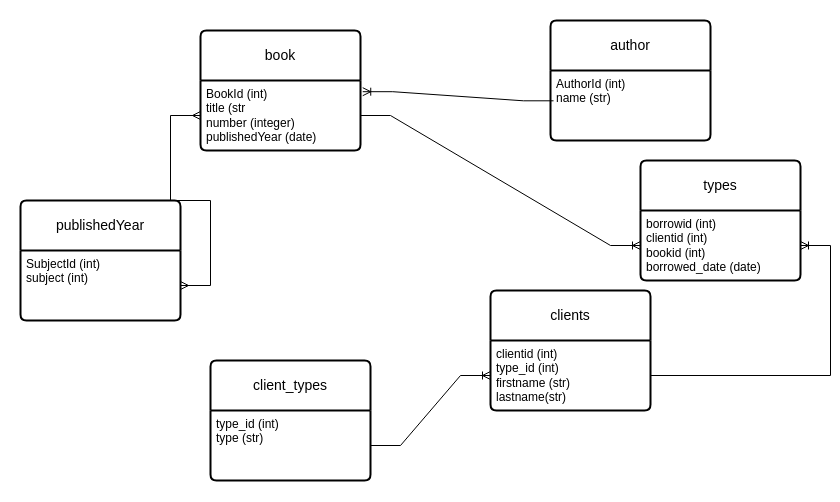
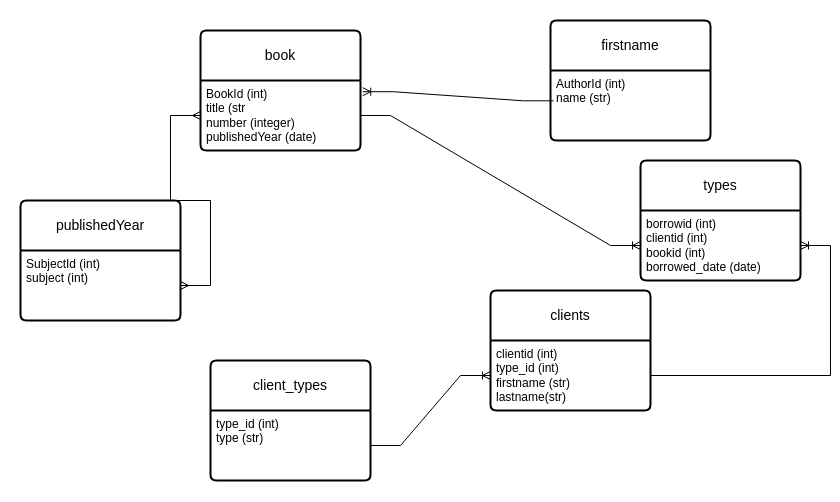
(631, 46) -> (631, 46)
